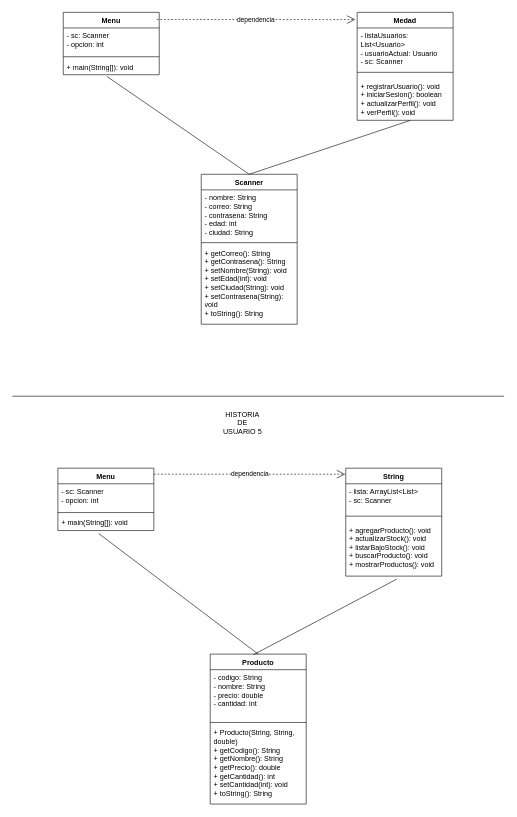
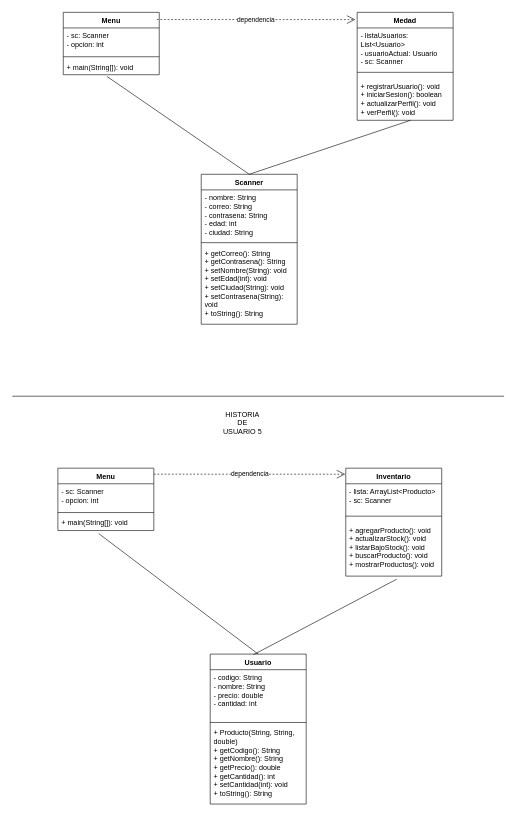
(394, 477) -> (394, 477)
(391, 497) -> (395, 501)
(258, 663) -> (258, 663)
